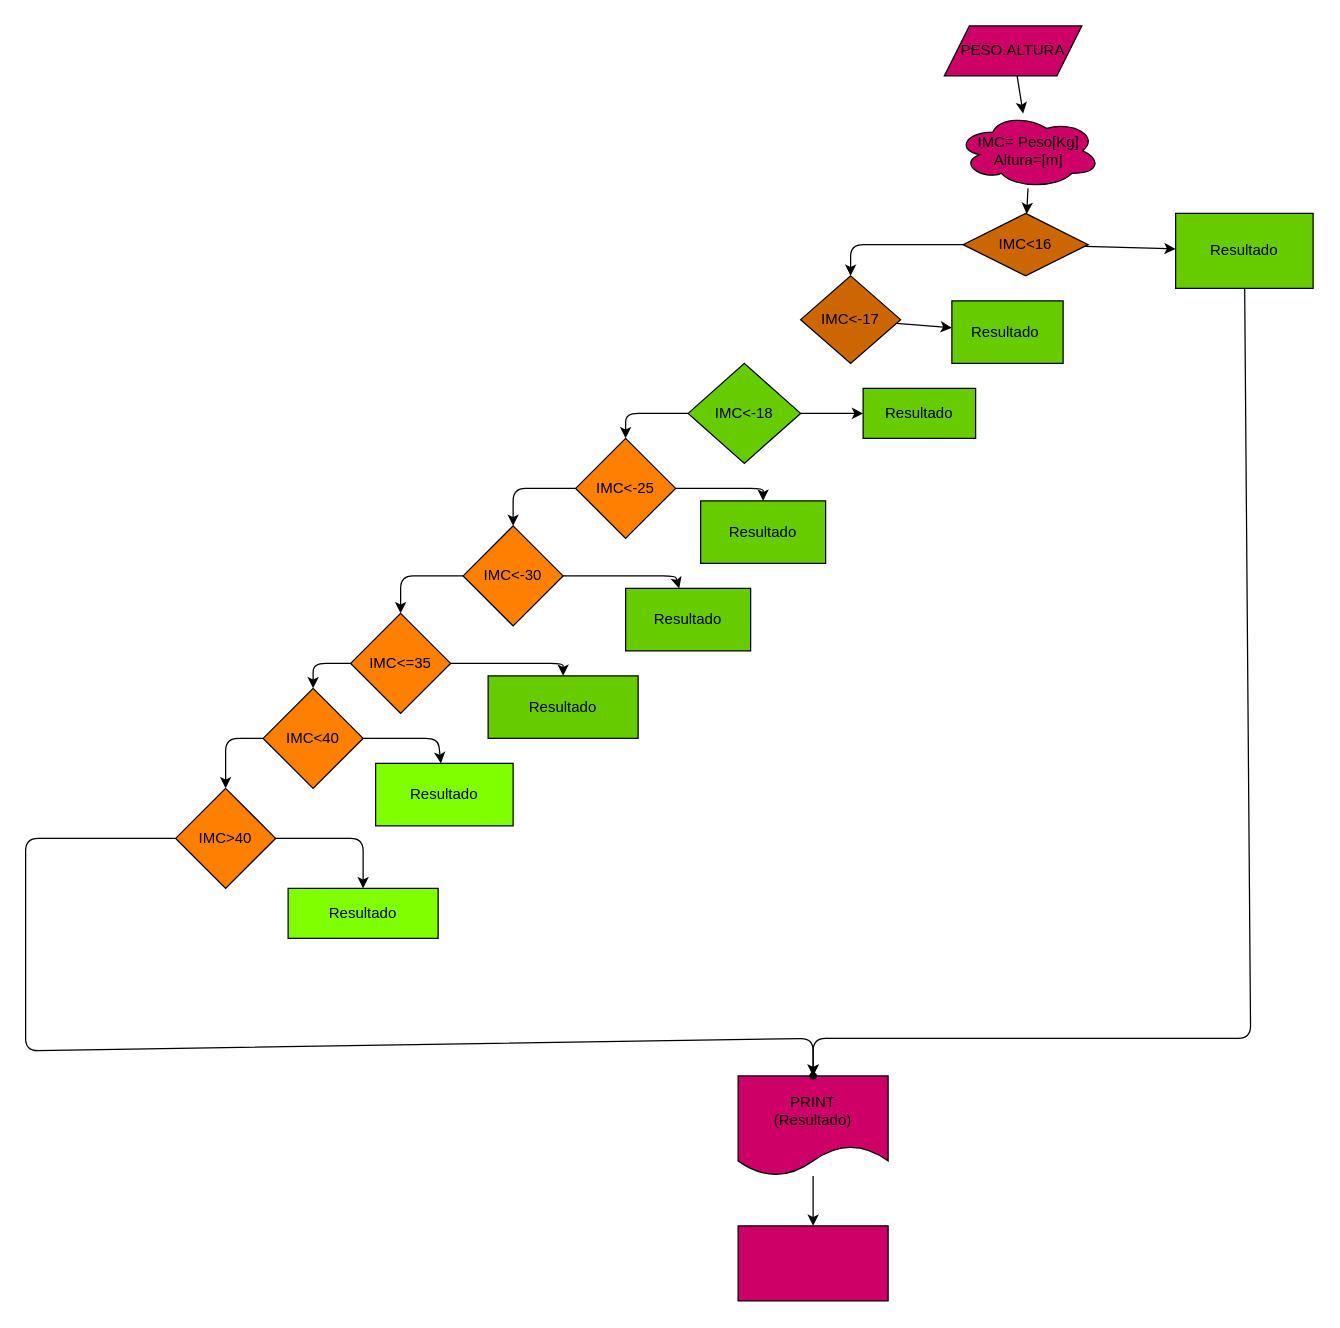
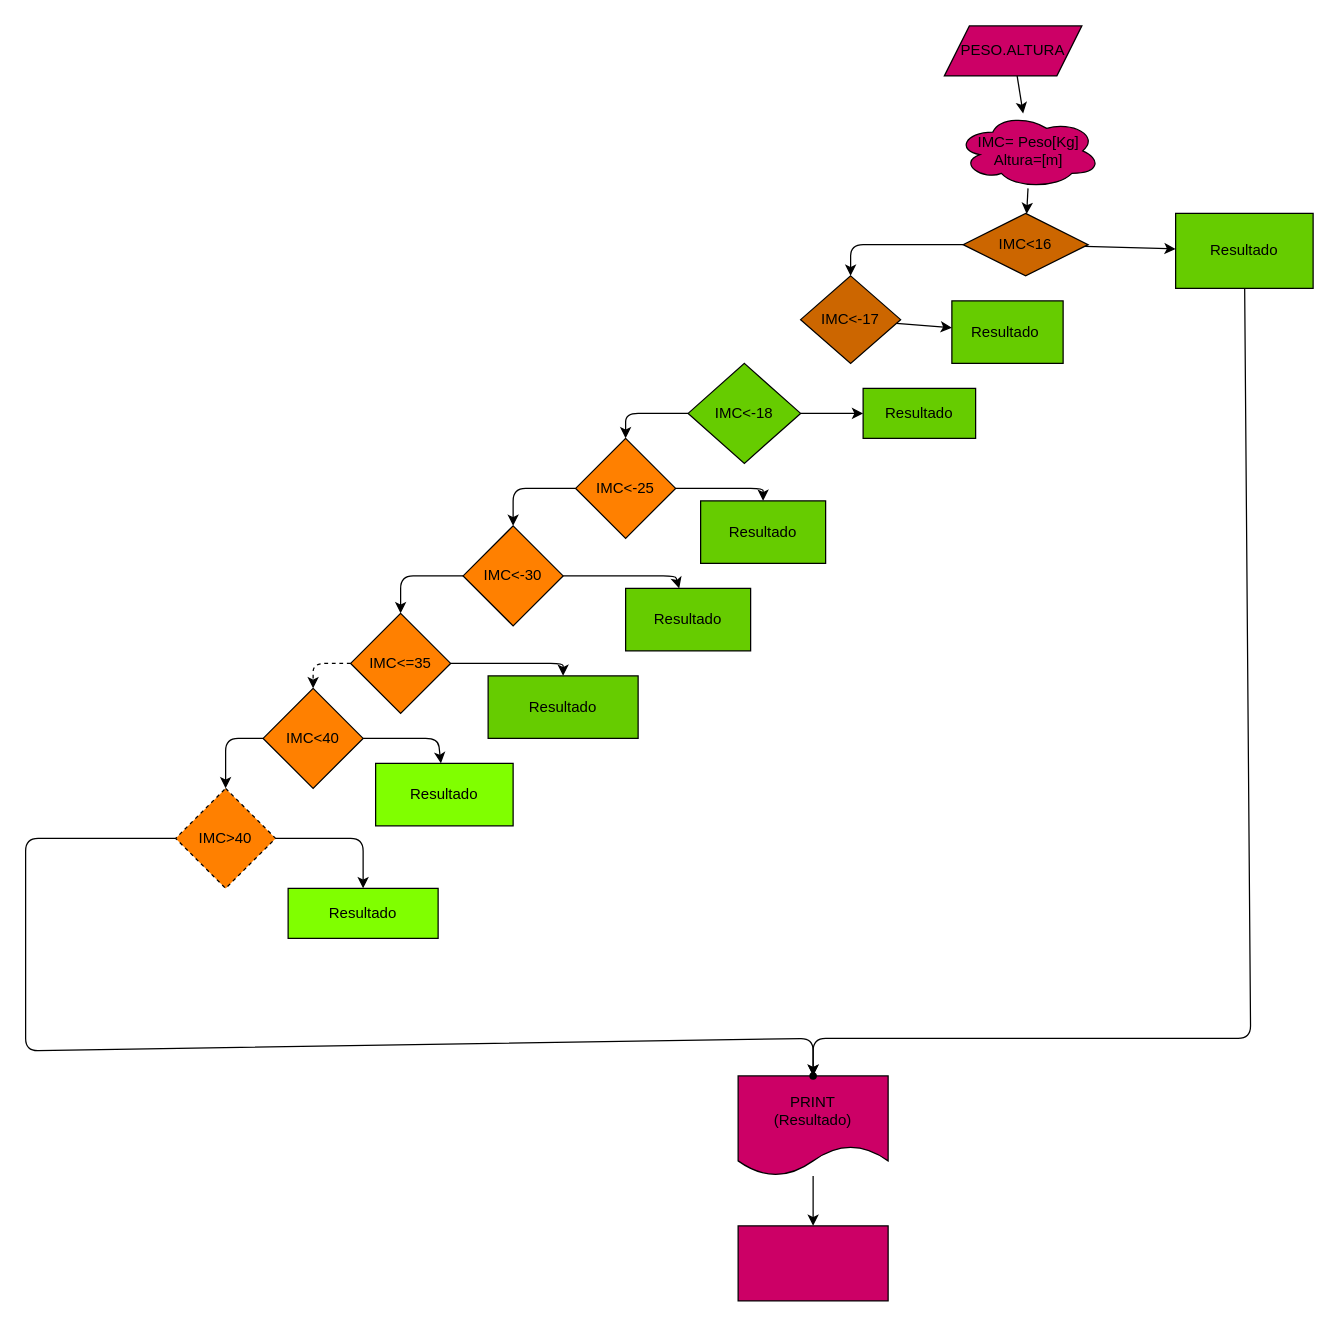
(329, 663) -> (329, 663)
(226, 838) -> (226, 838)
